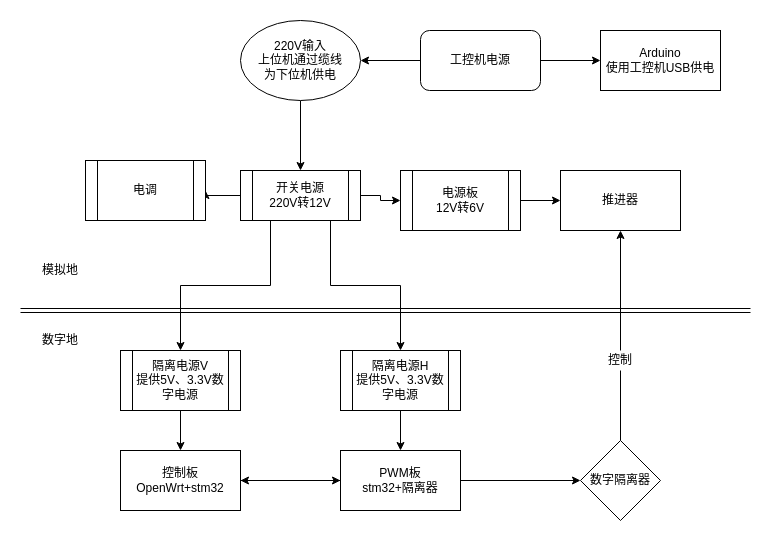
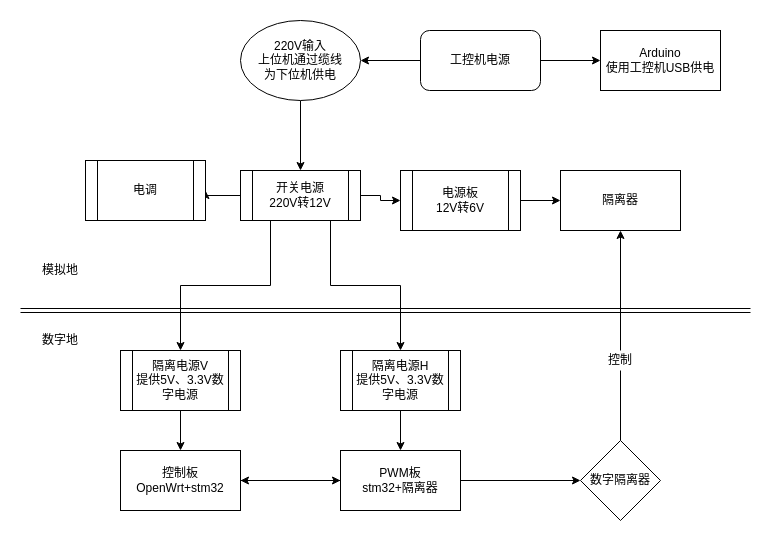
(621, 201) -> (621, 201)
